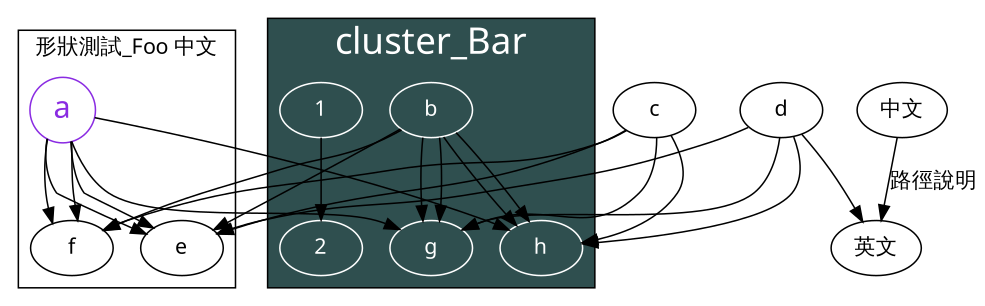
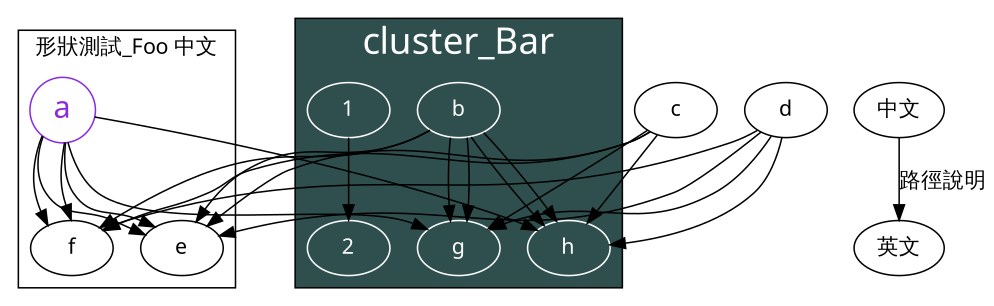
(830, 170) -> (439, 185)
